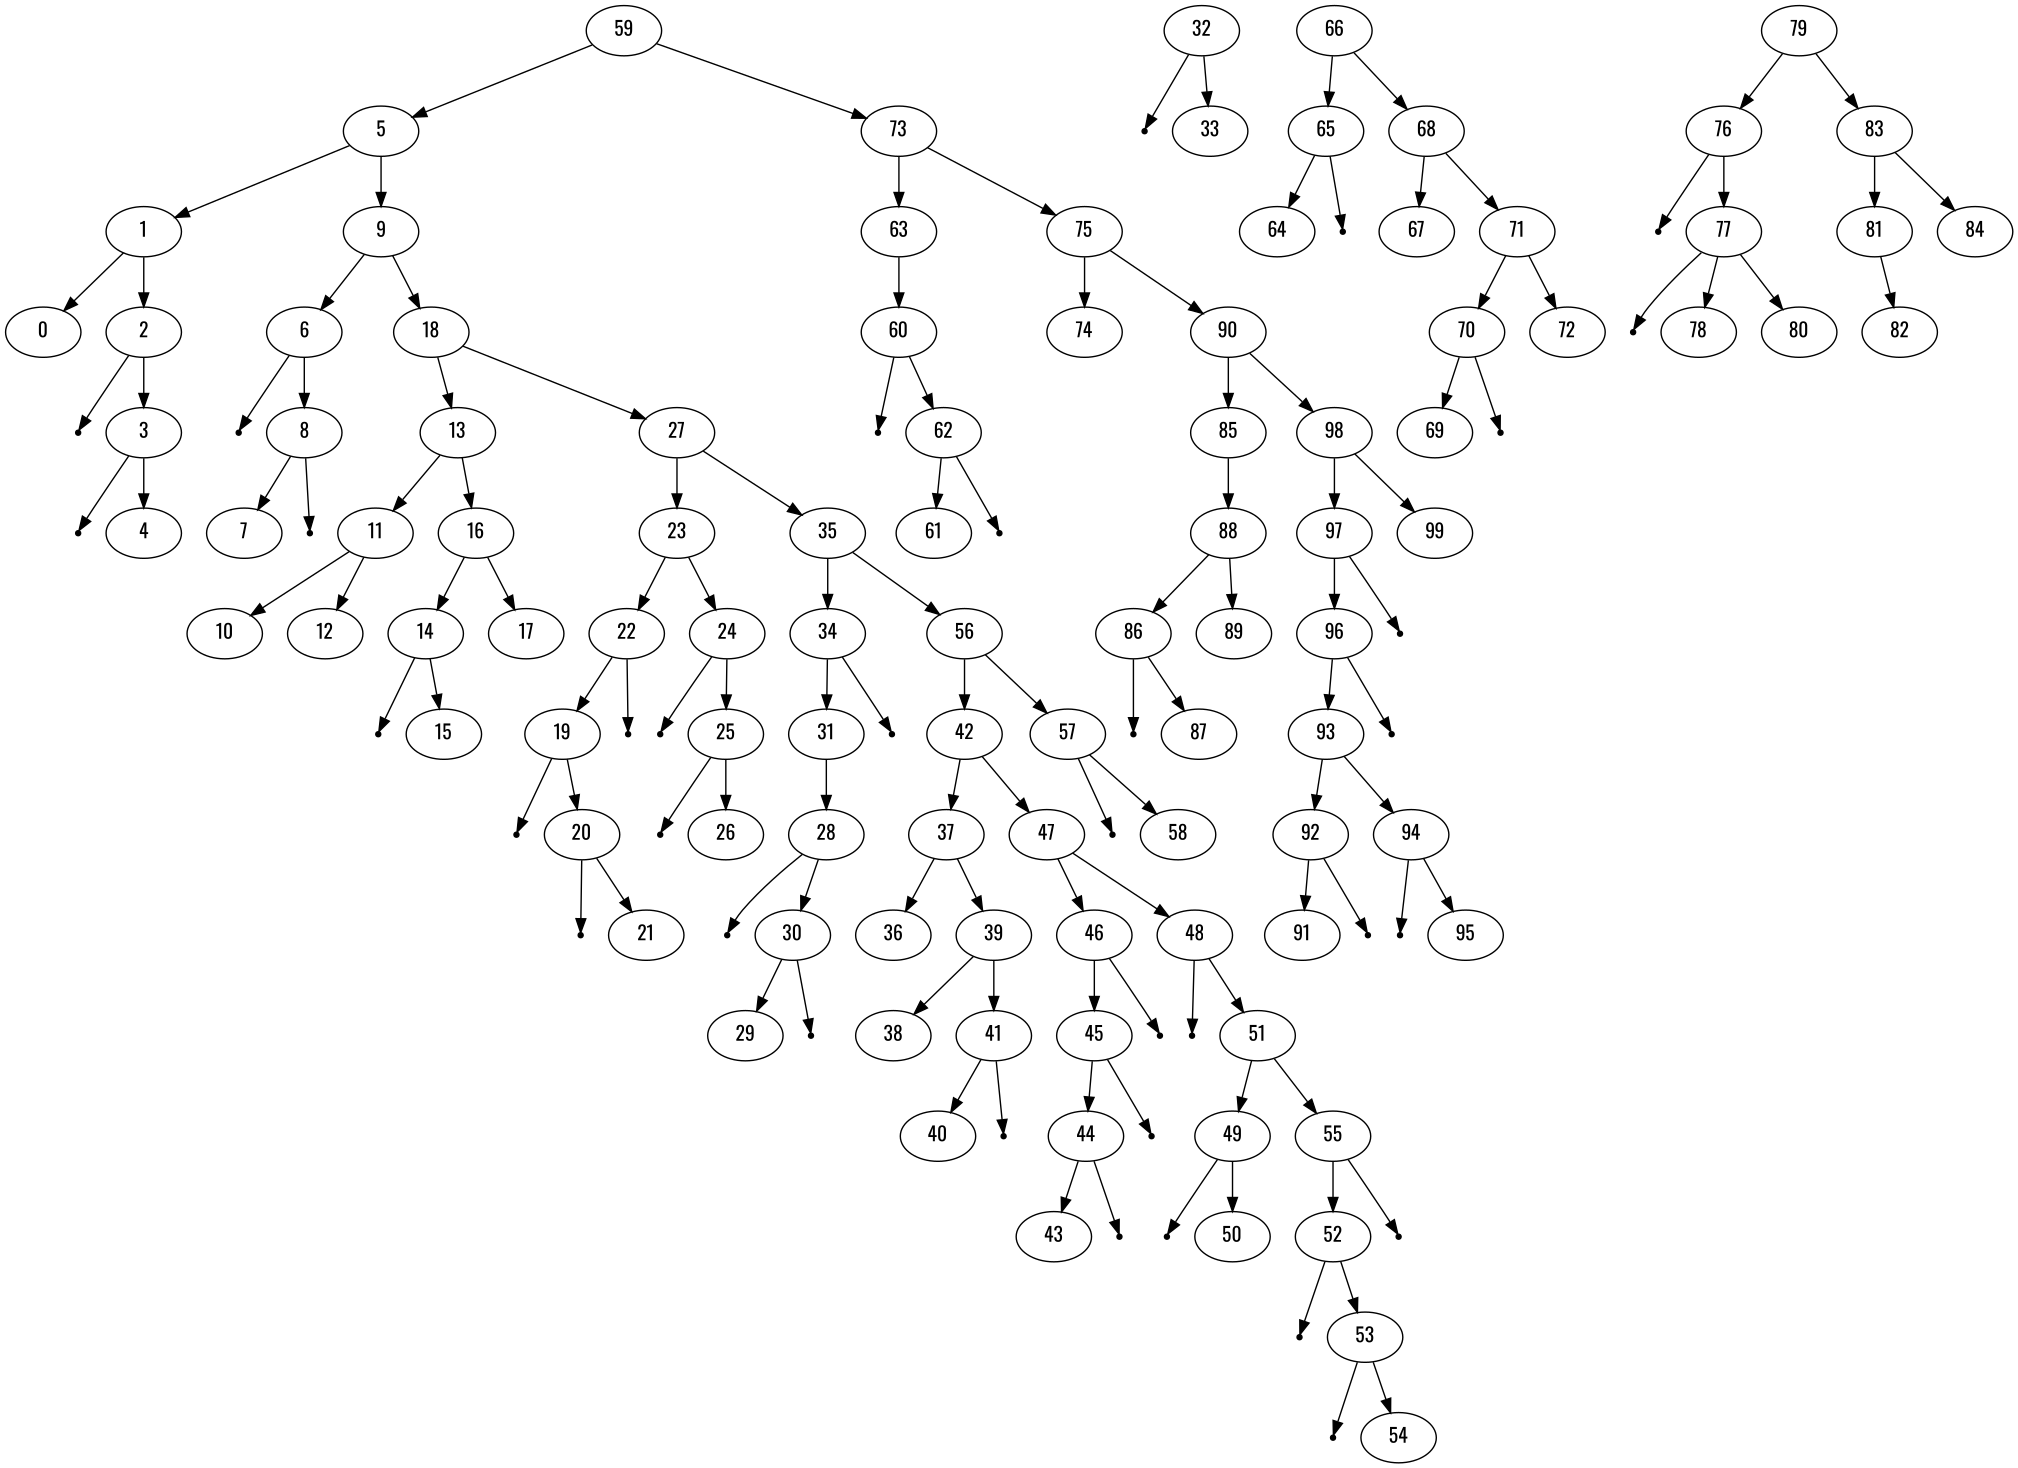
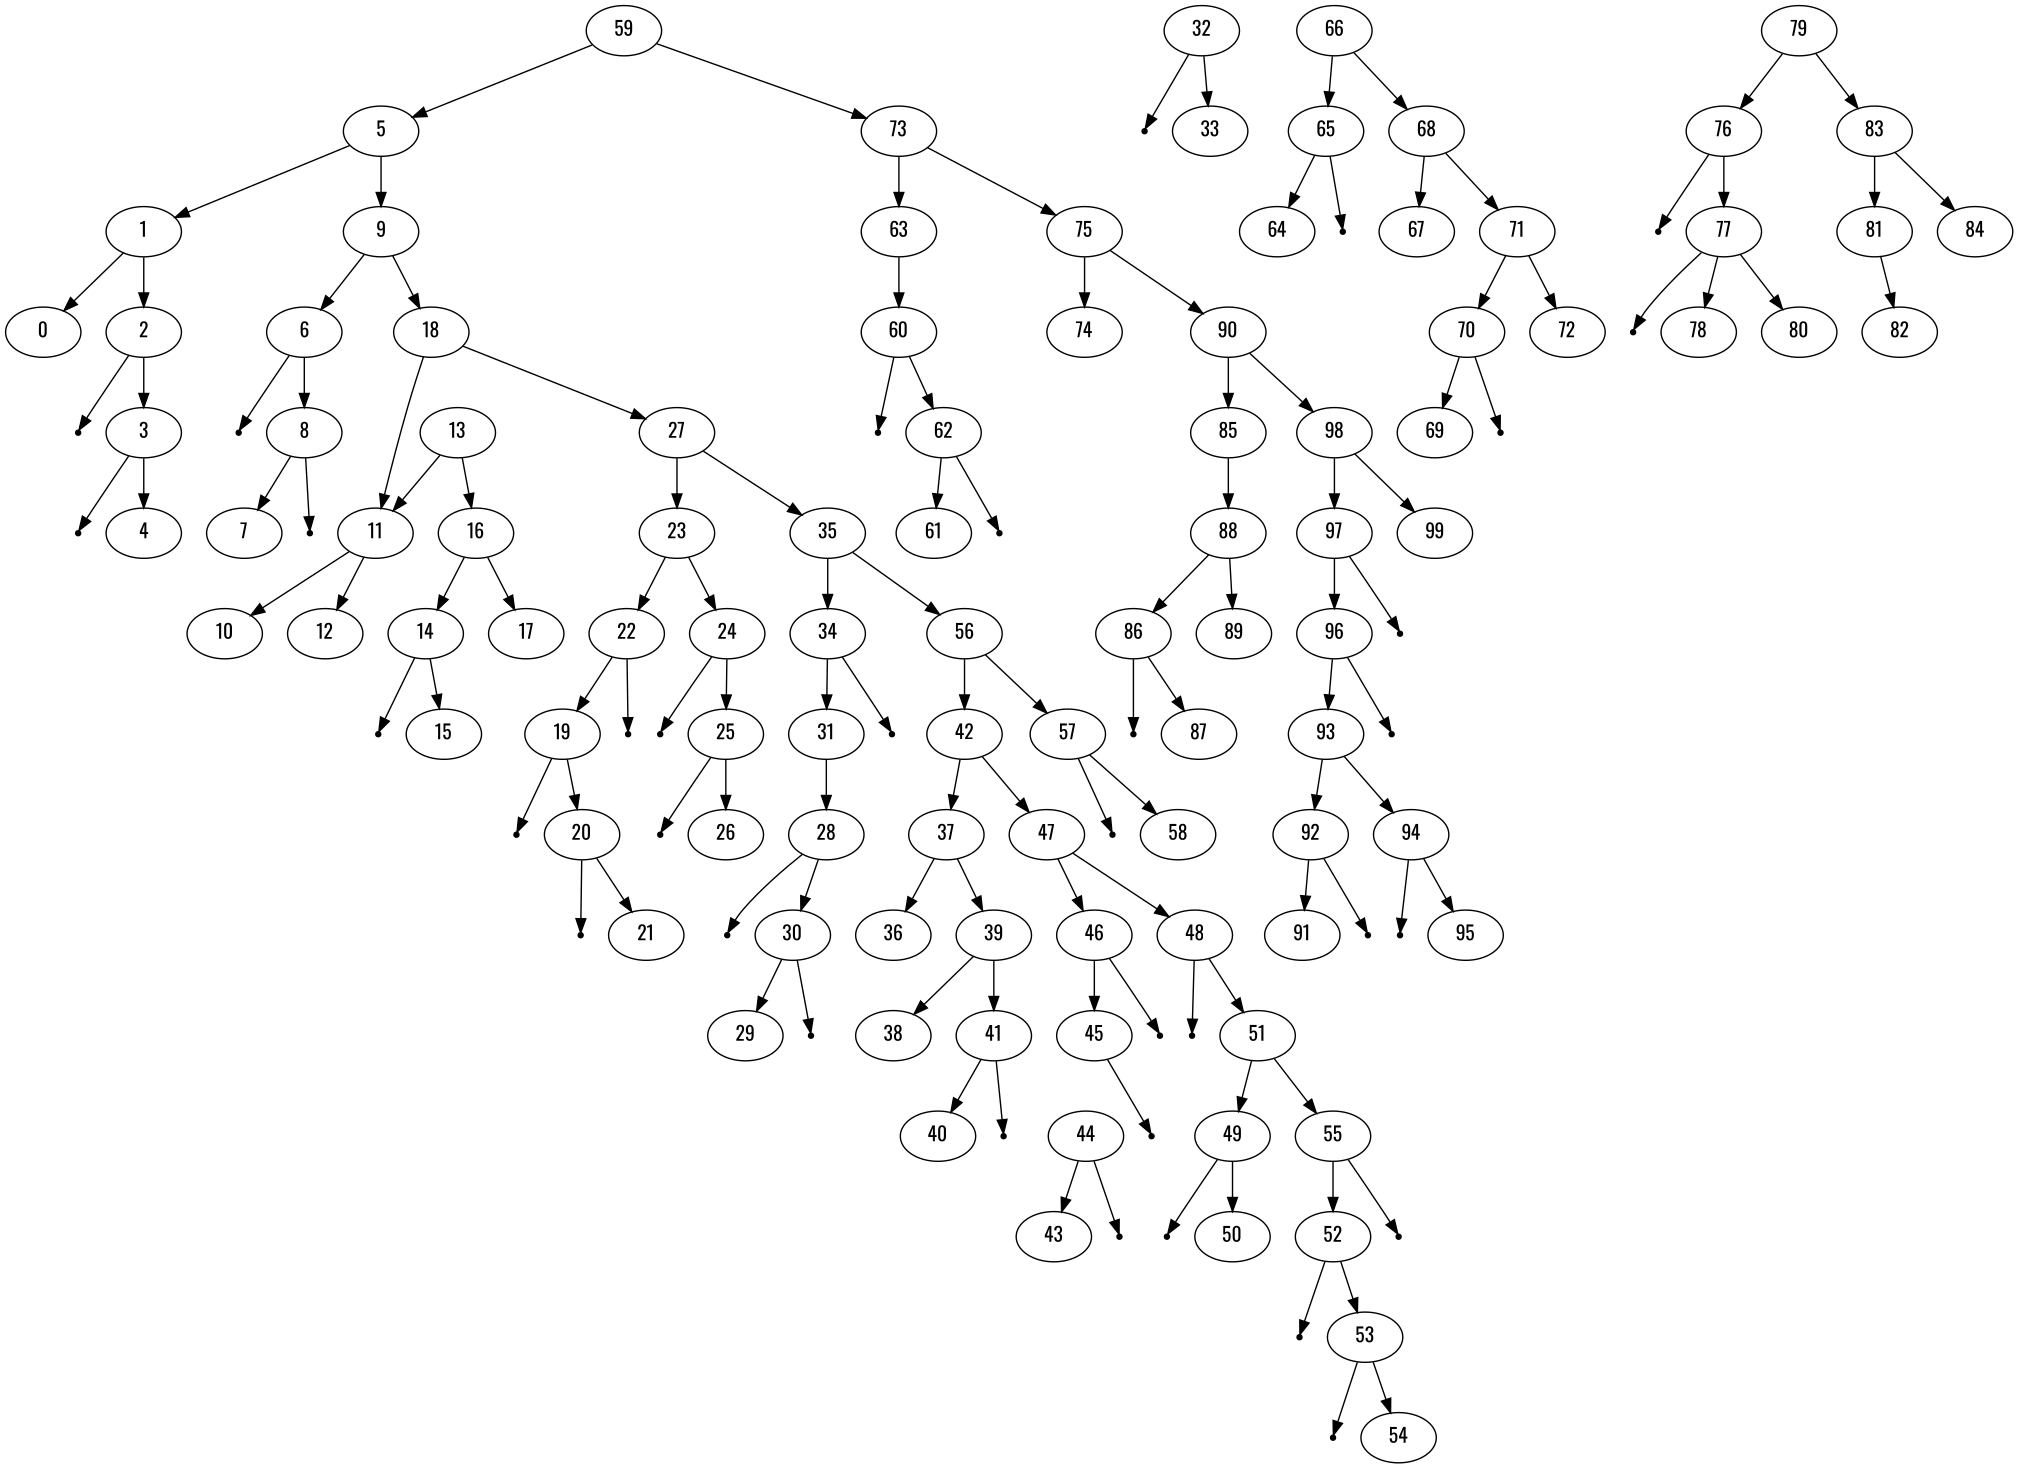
(443, 376) -> (403, 425)
(1091, 1079) -> none
